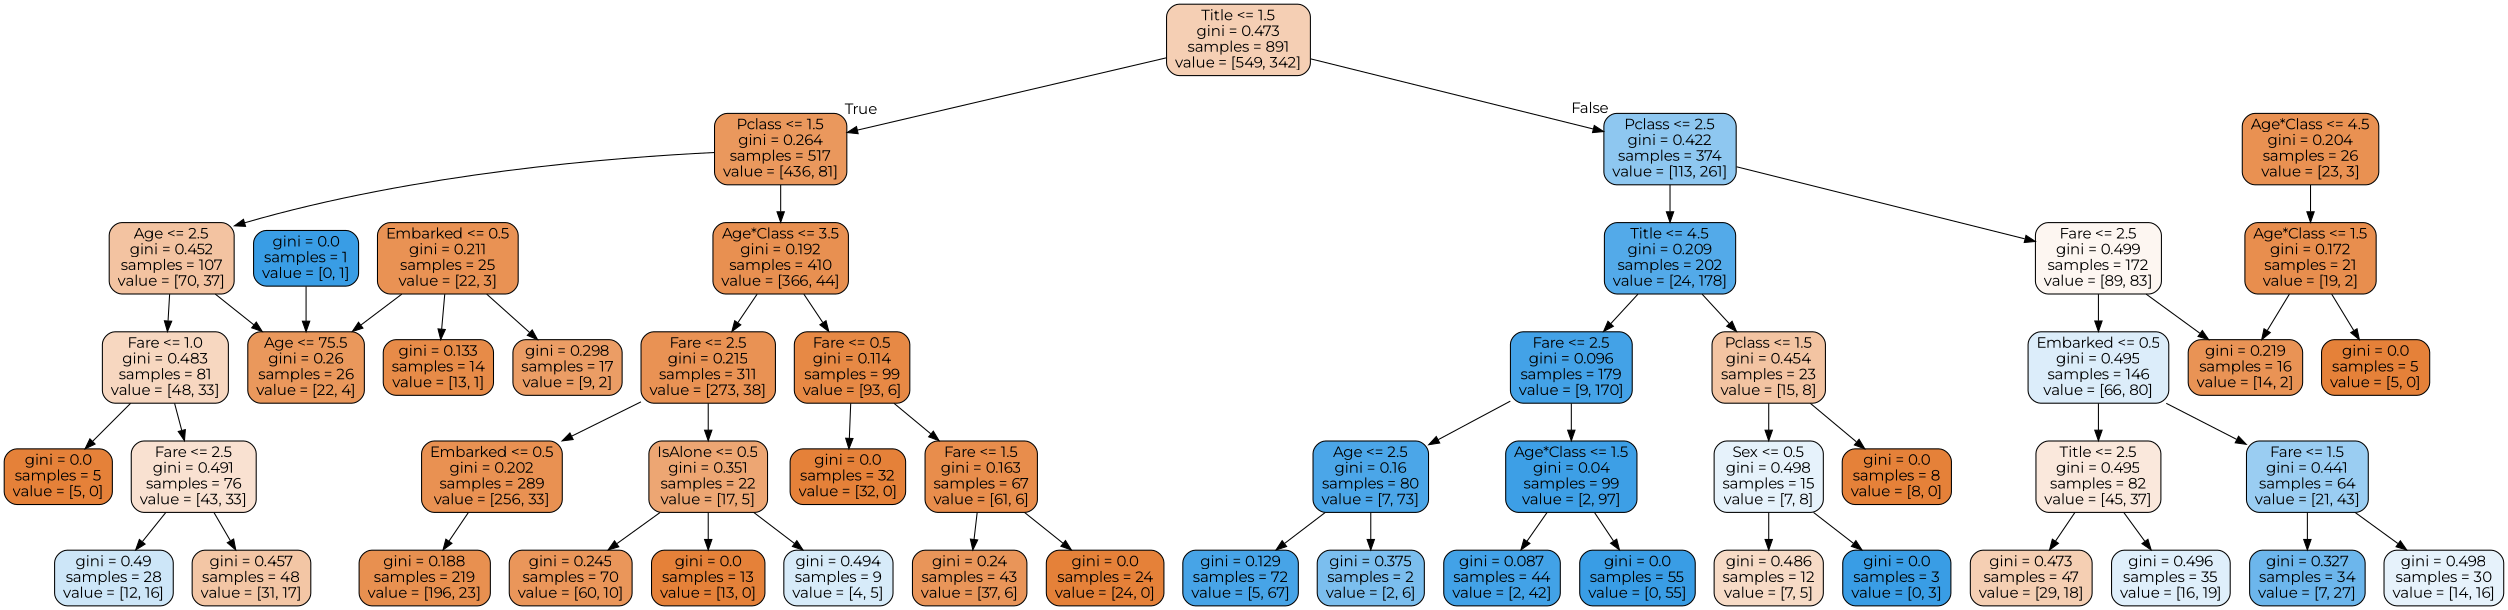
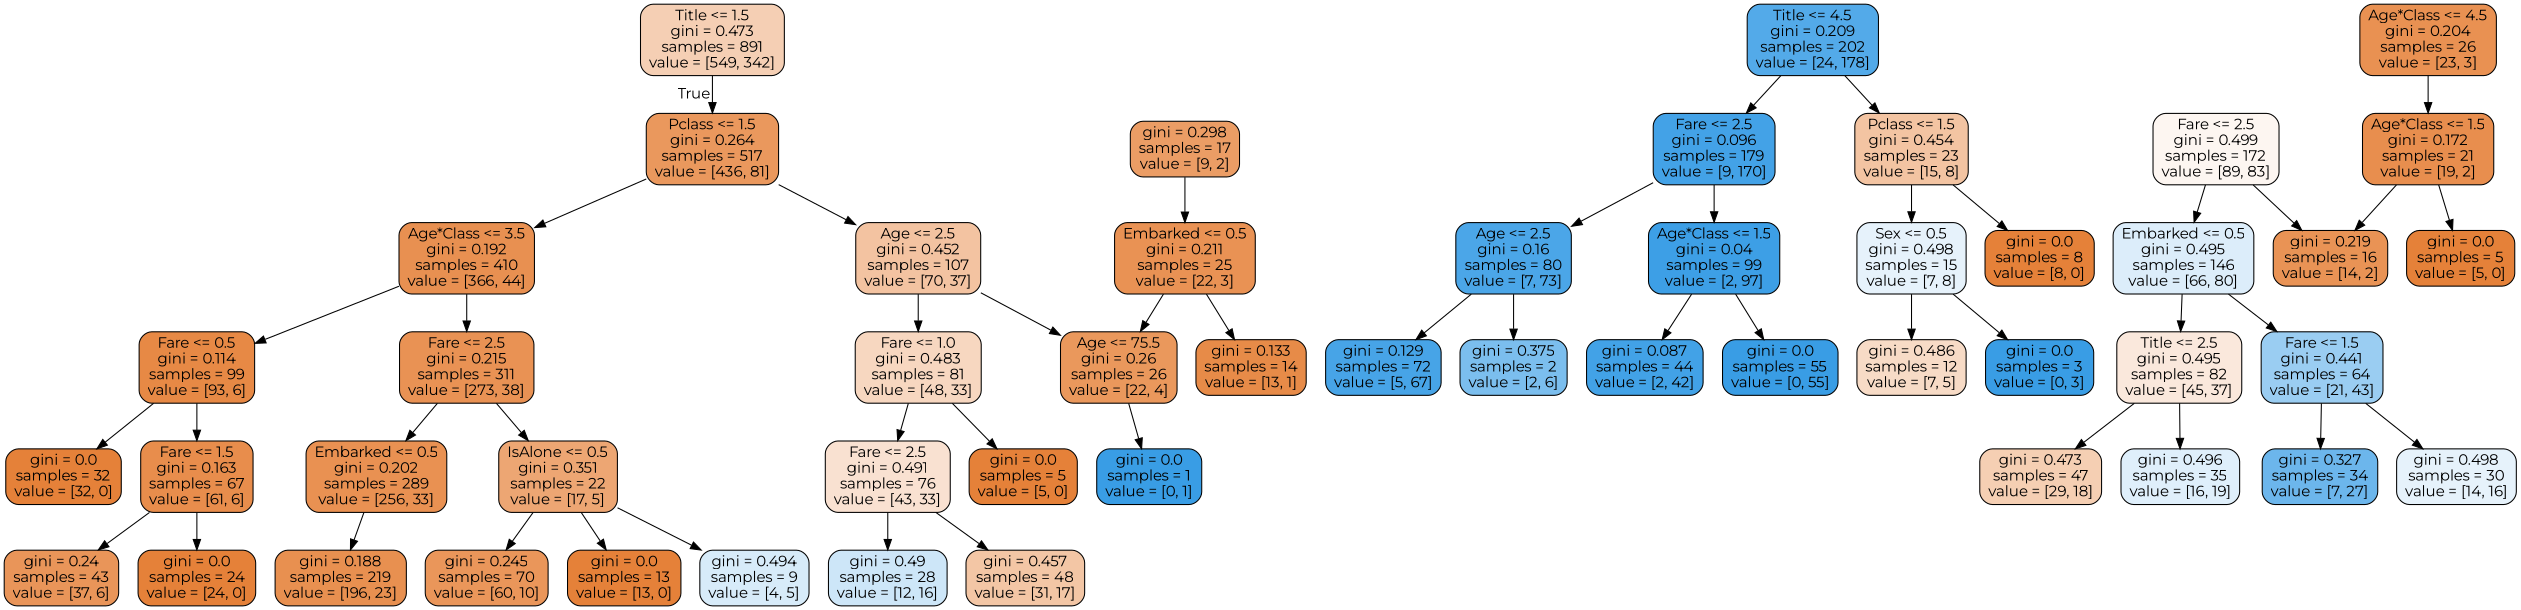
(1670, 149) -> none
(306, 304) -> (1134, 421)
(508, 313) -> (1185, 195)
